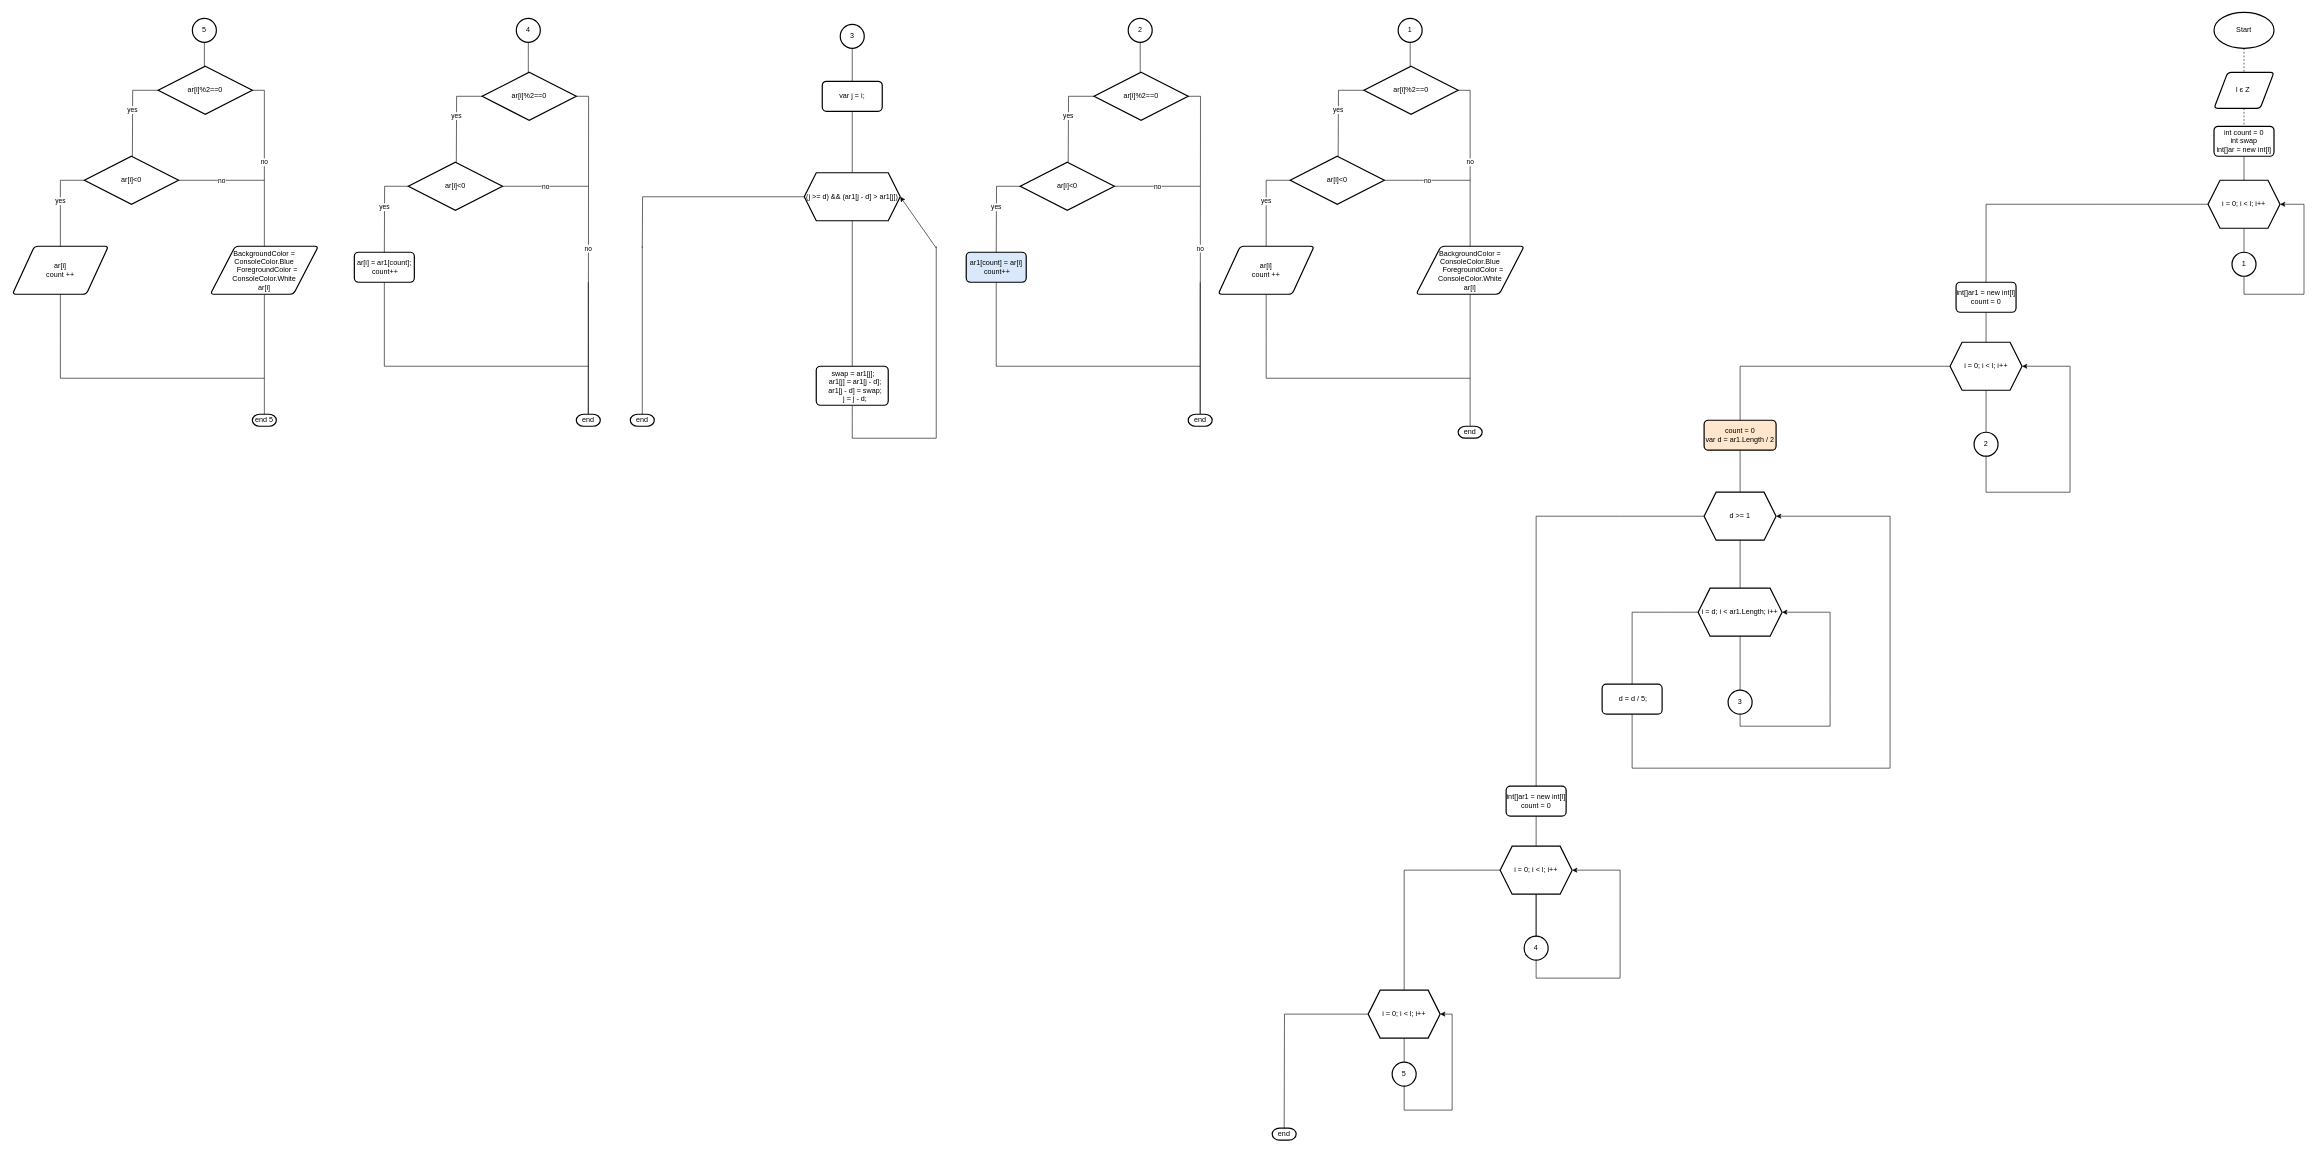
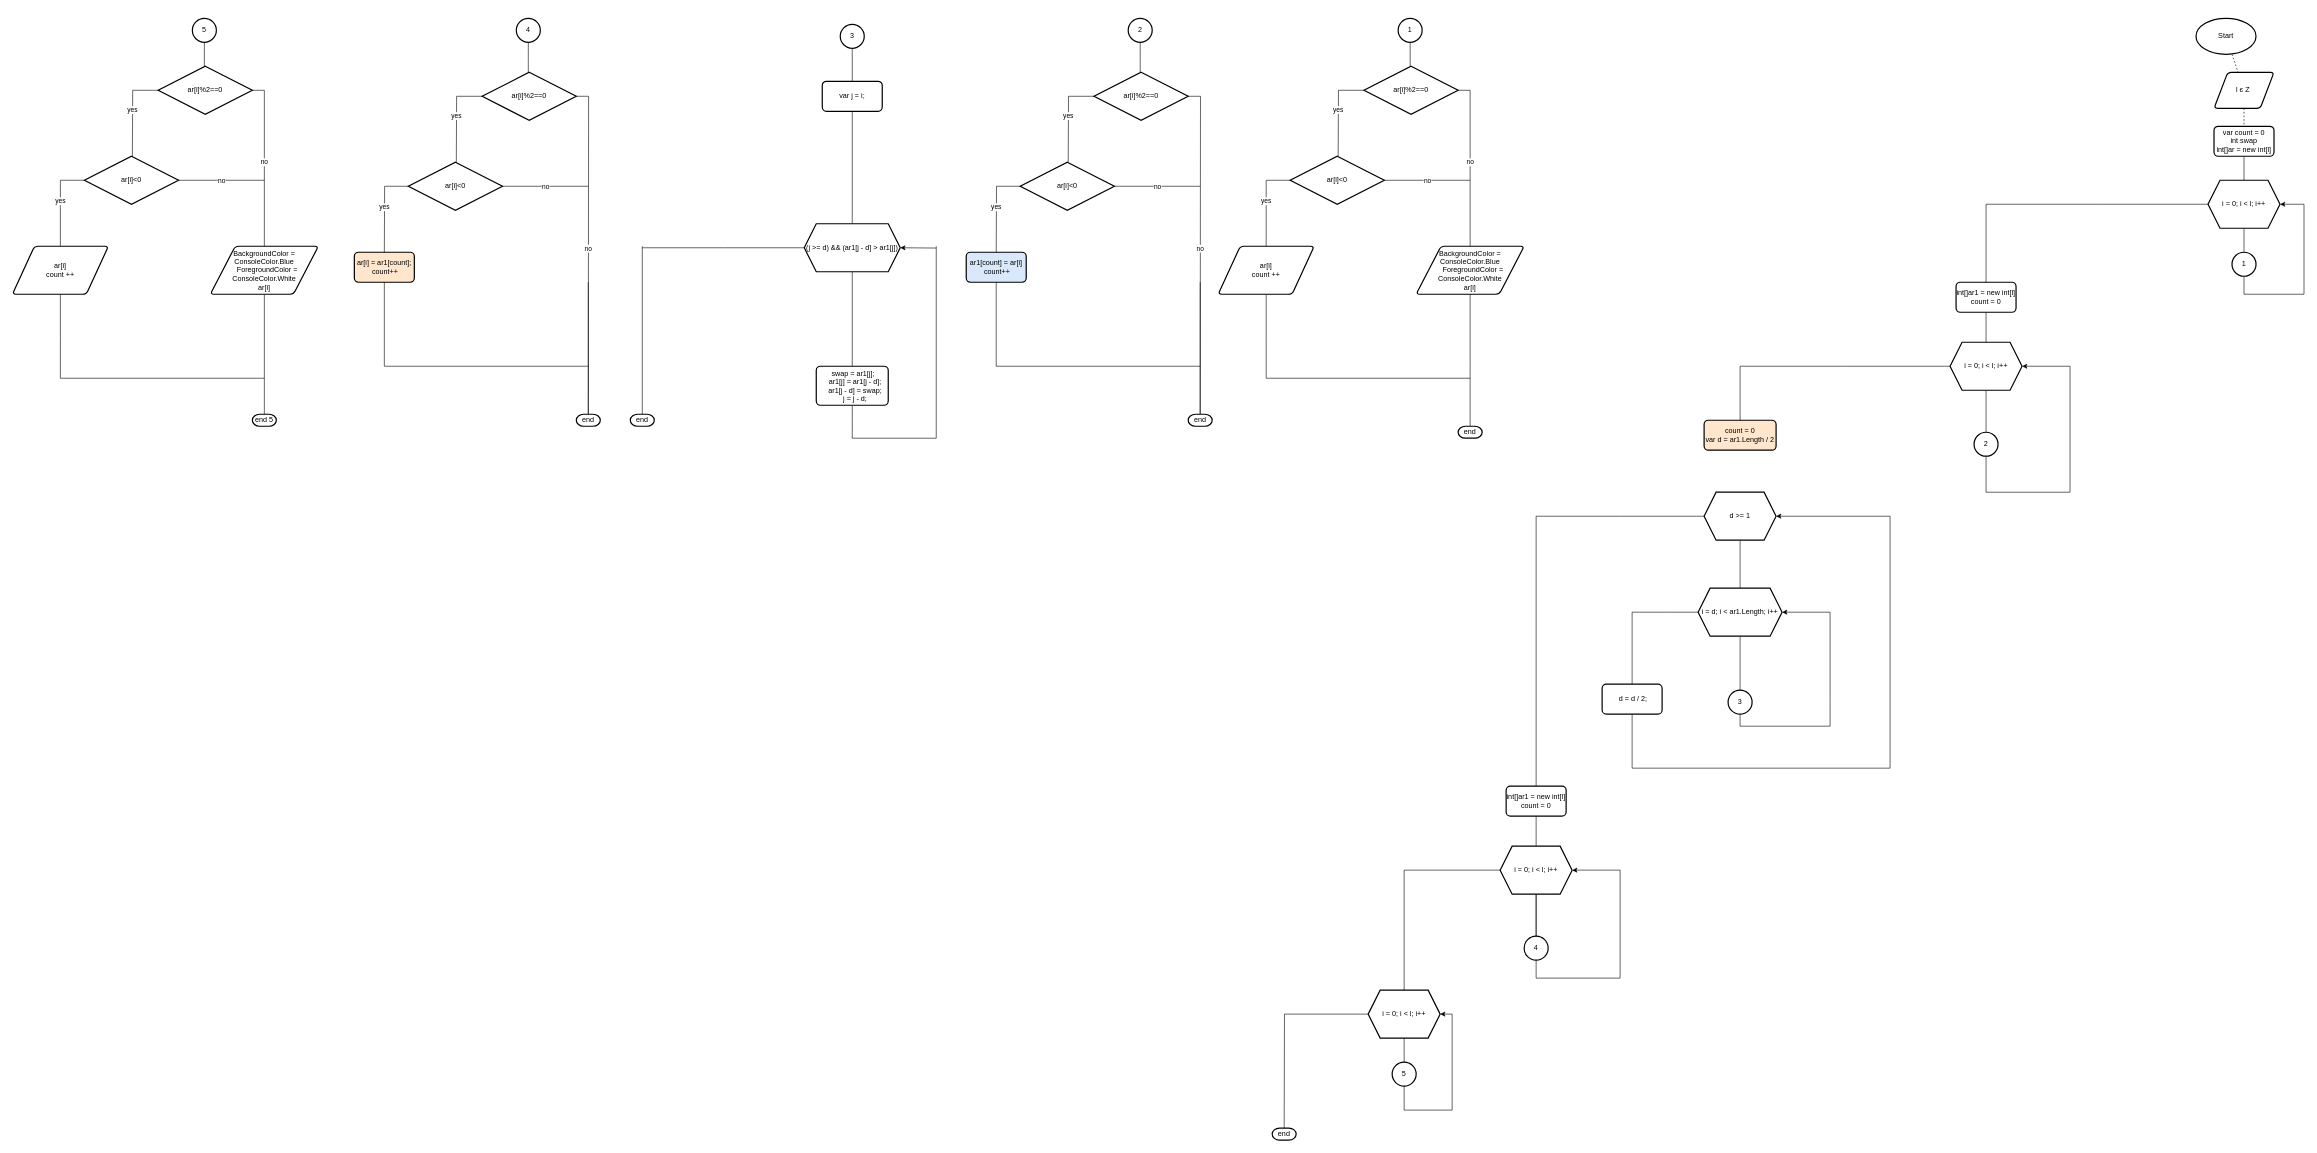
(2244, 30) -> (2226, 36)
(2244, 141) -> (2244, 141)
(852, 197) -> (852, 248)
(384, 267) -> (384, 267)
(1740, 471) -> none
(1632, 699) -> (1632, 699)
